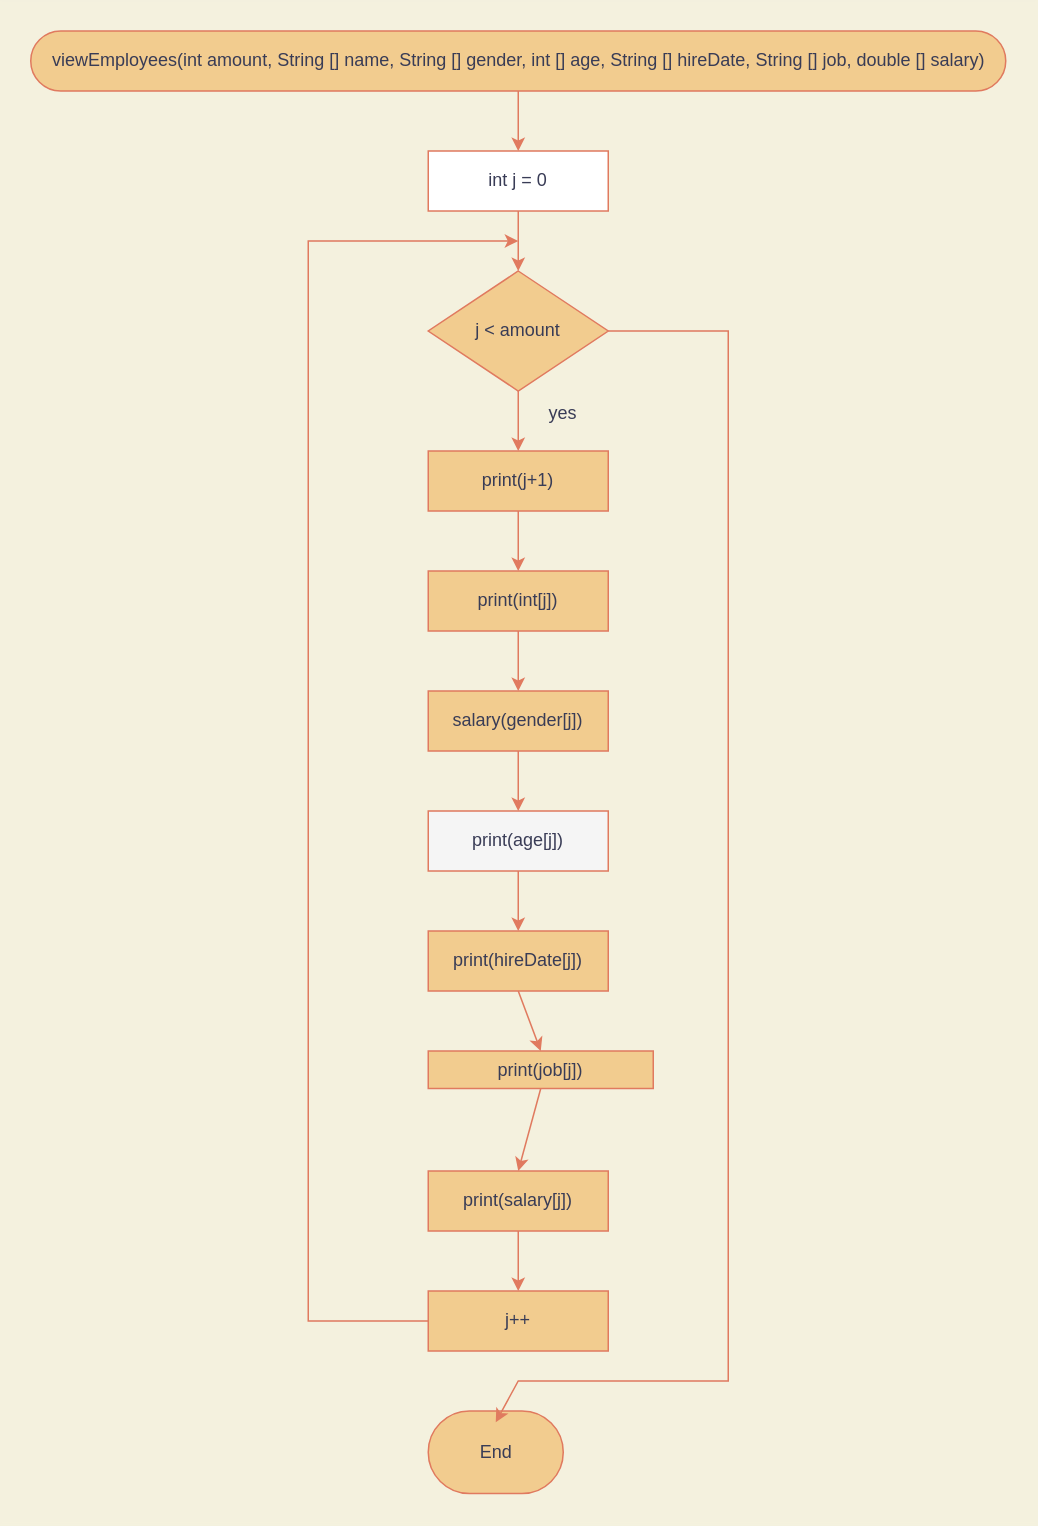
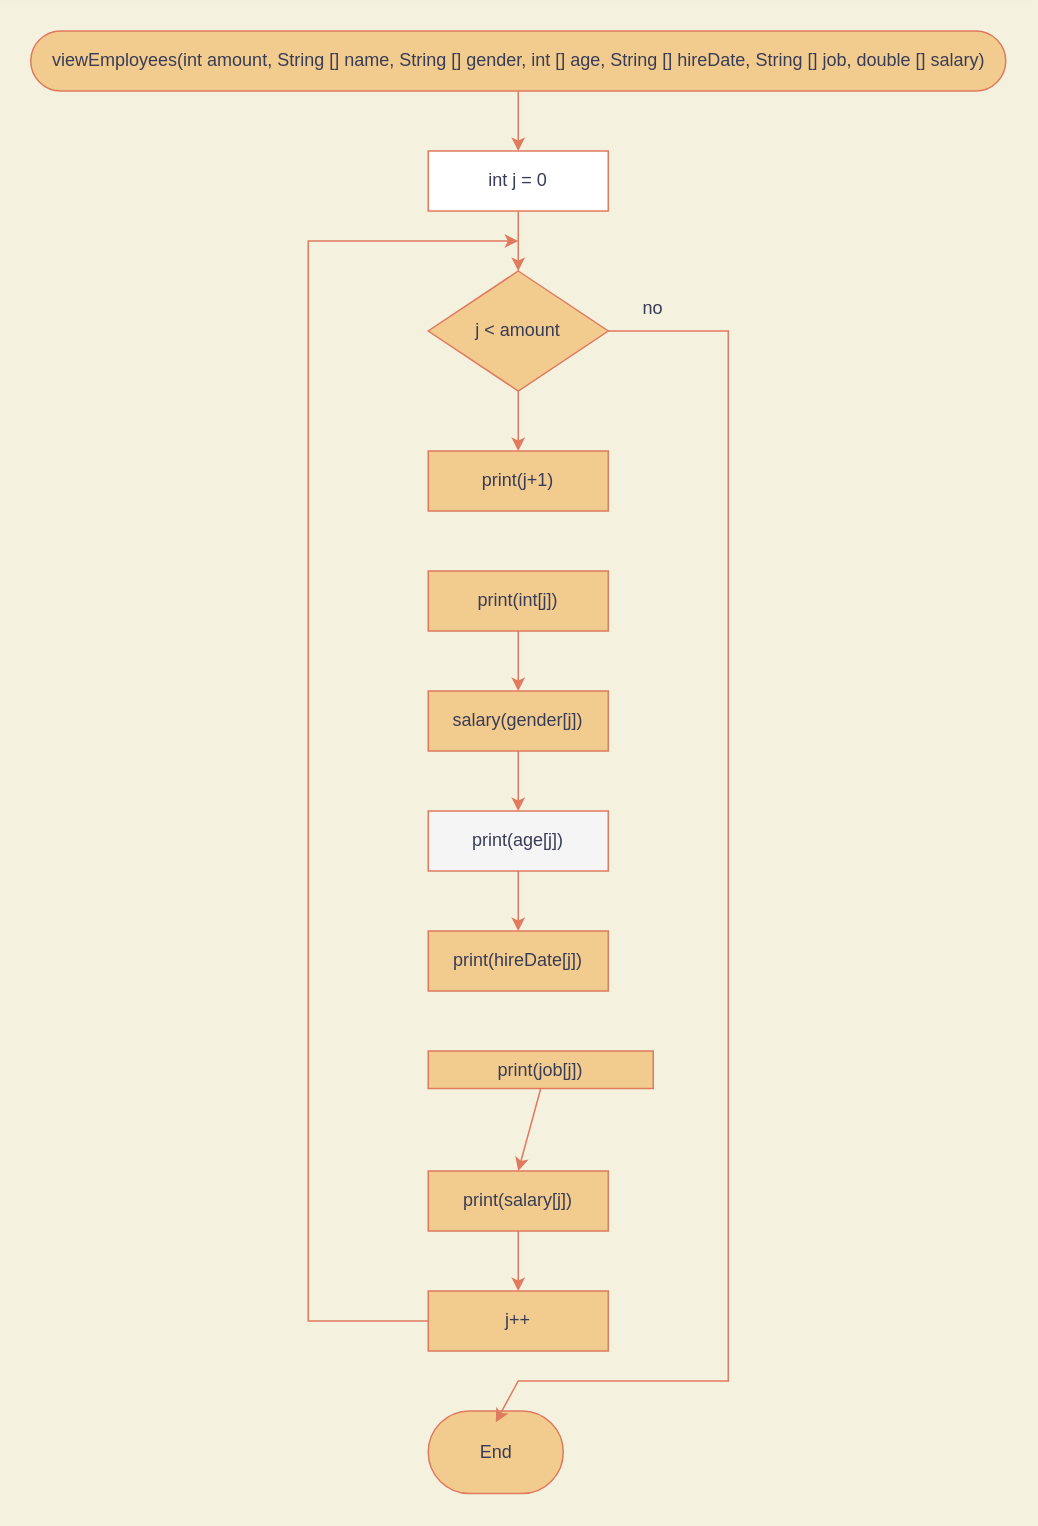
none -> (653, 308)
(563, 413) -> none
(518, 536) -> none
(528, 1016) -> none
